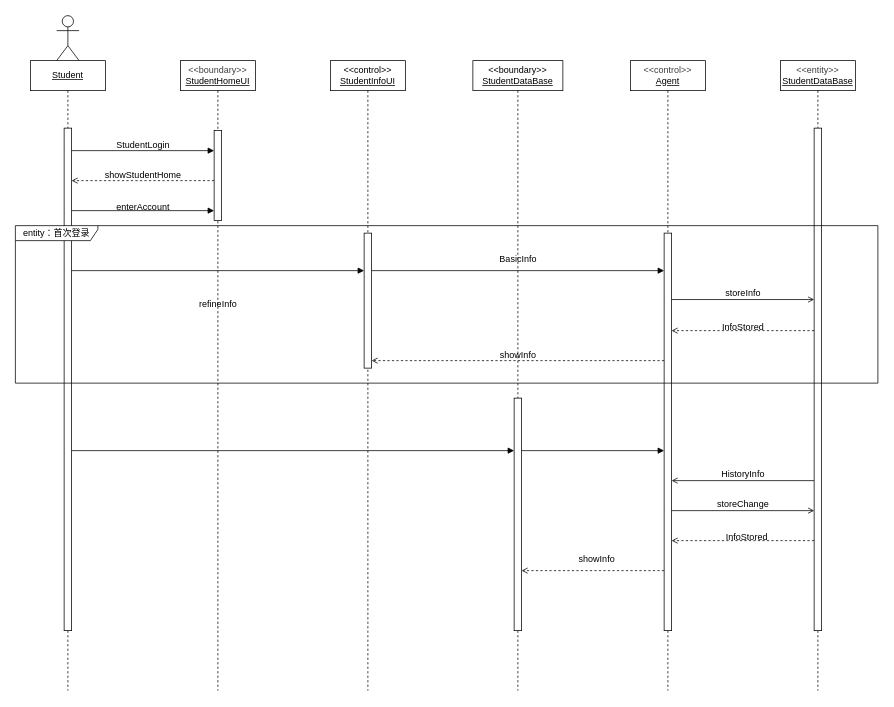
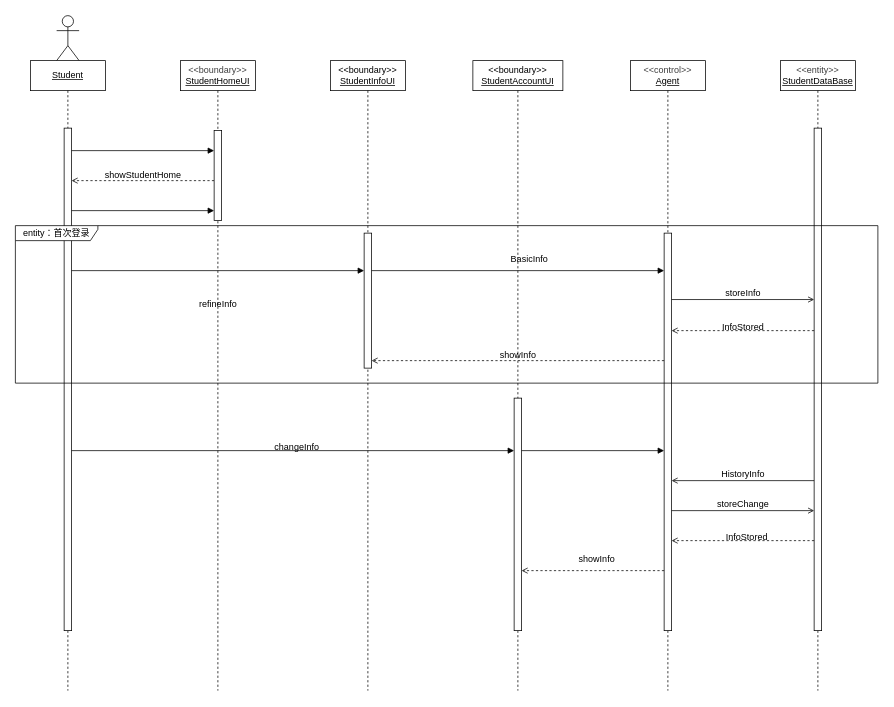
(368, 75) -> (368, 75)
(518, 75) -> (518, 75)
(143, 145) -> none
(143, 207) -> none
(518, 259) -> (529, 259)
none -> (297, 447)
